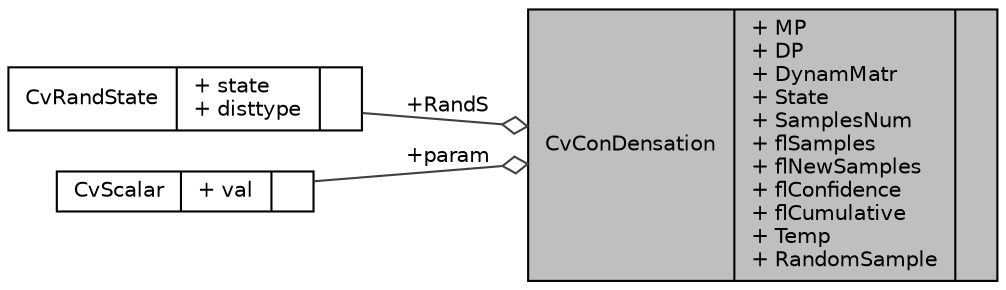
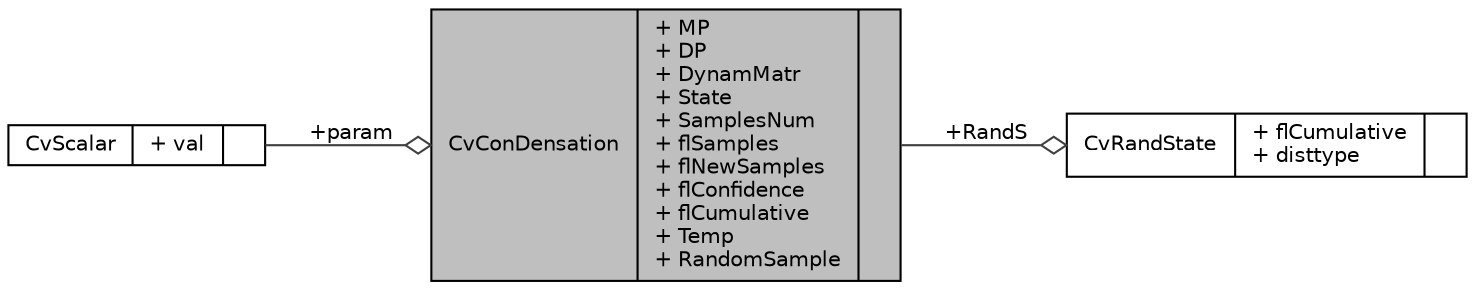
(233, 86) -> (1330, 133)
(432, 119) -> (971, 145)
